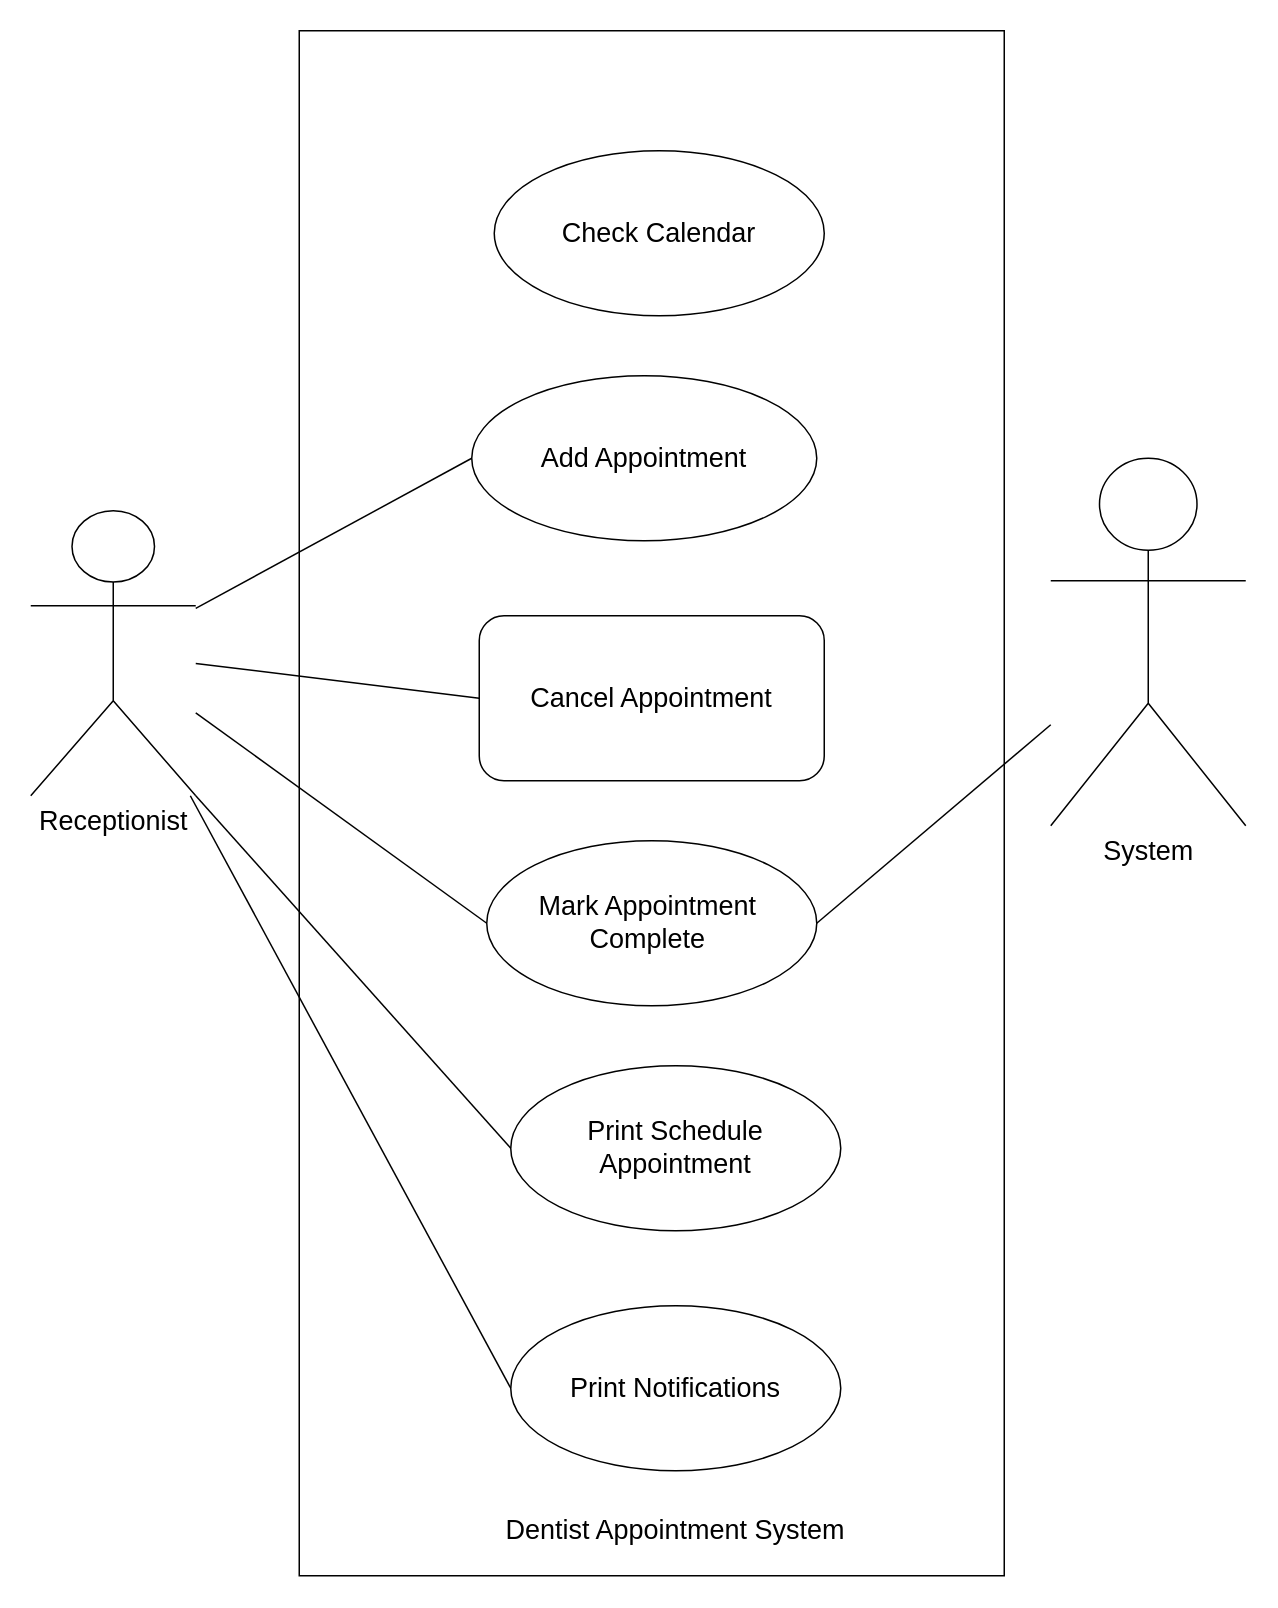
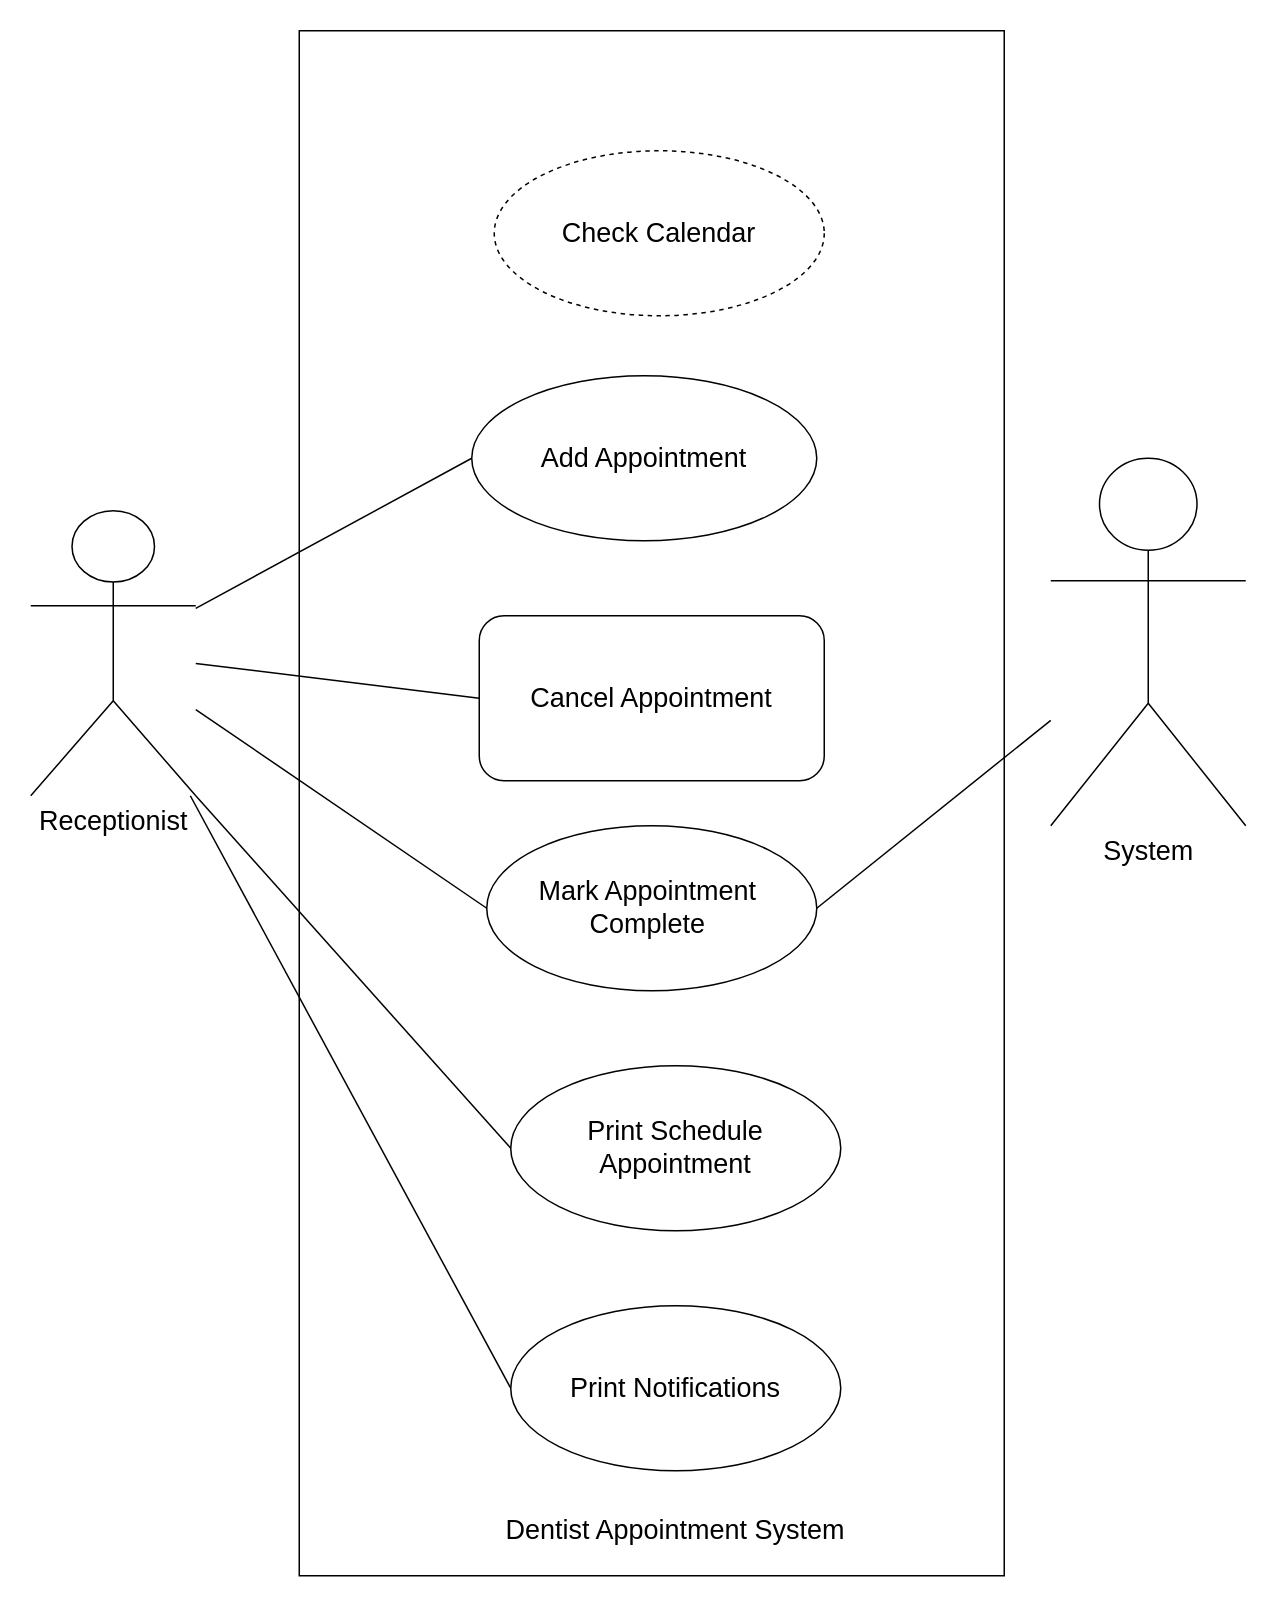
(659, 233) -> (659, 233)
(652, 923) -> (652, 908)
